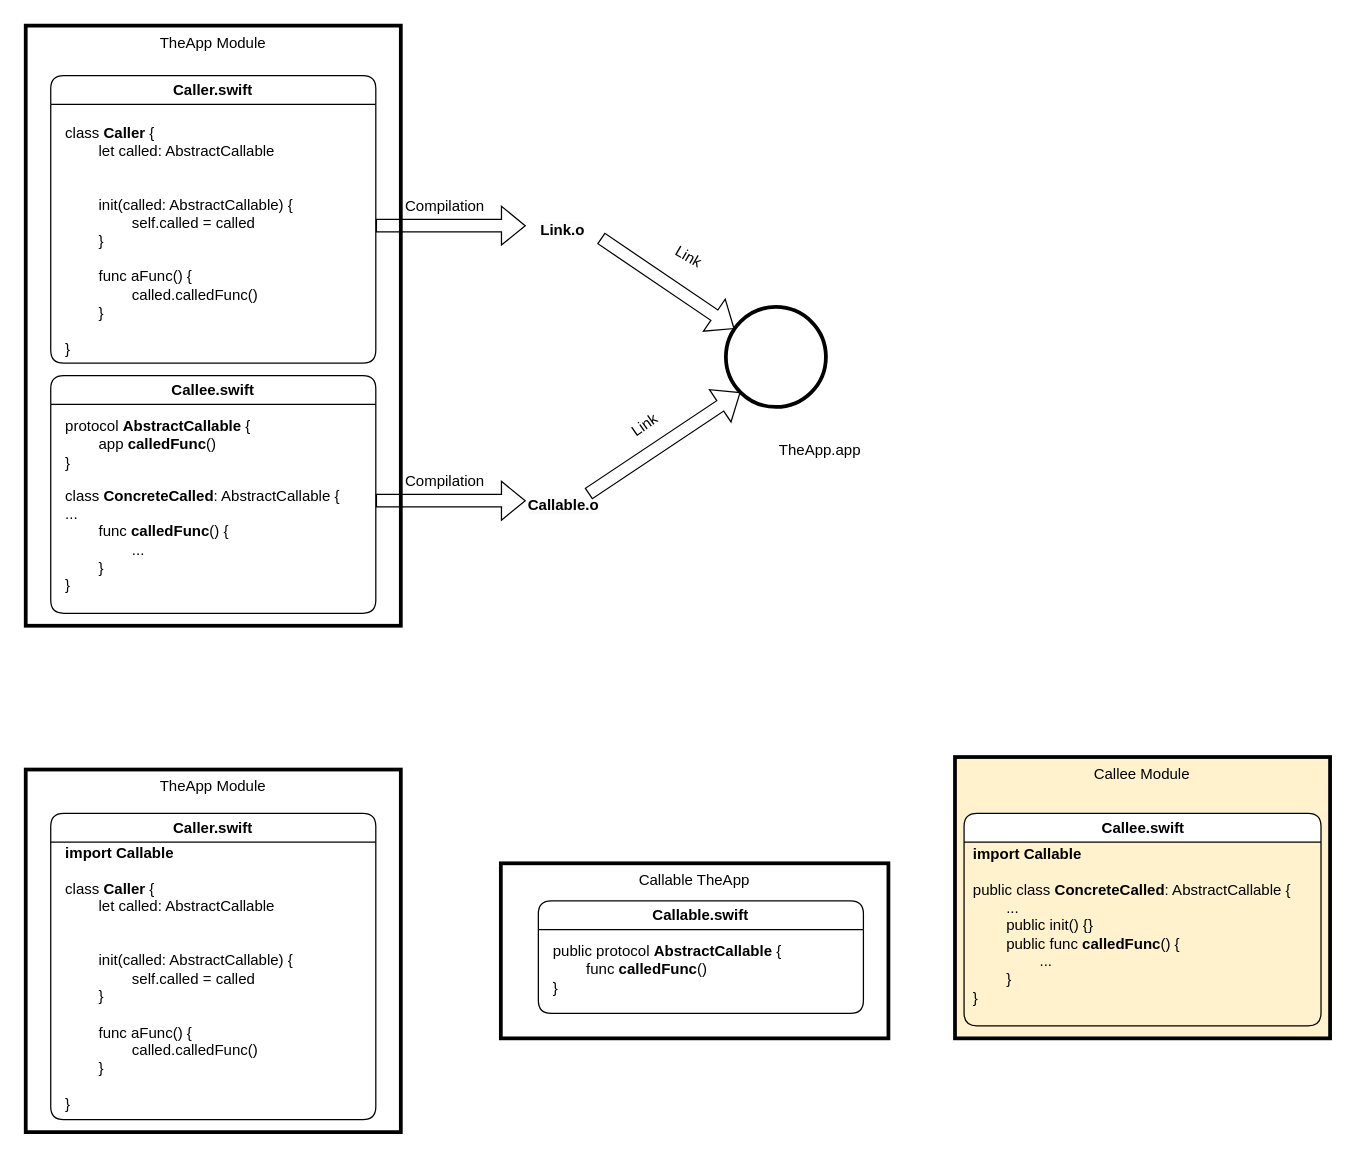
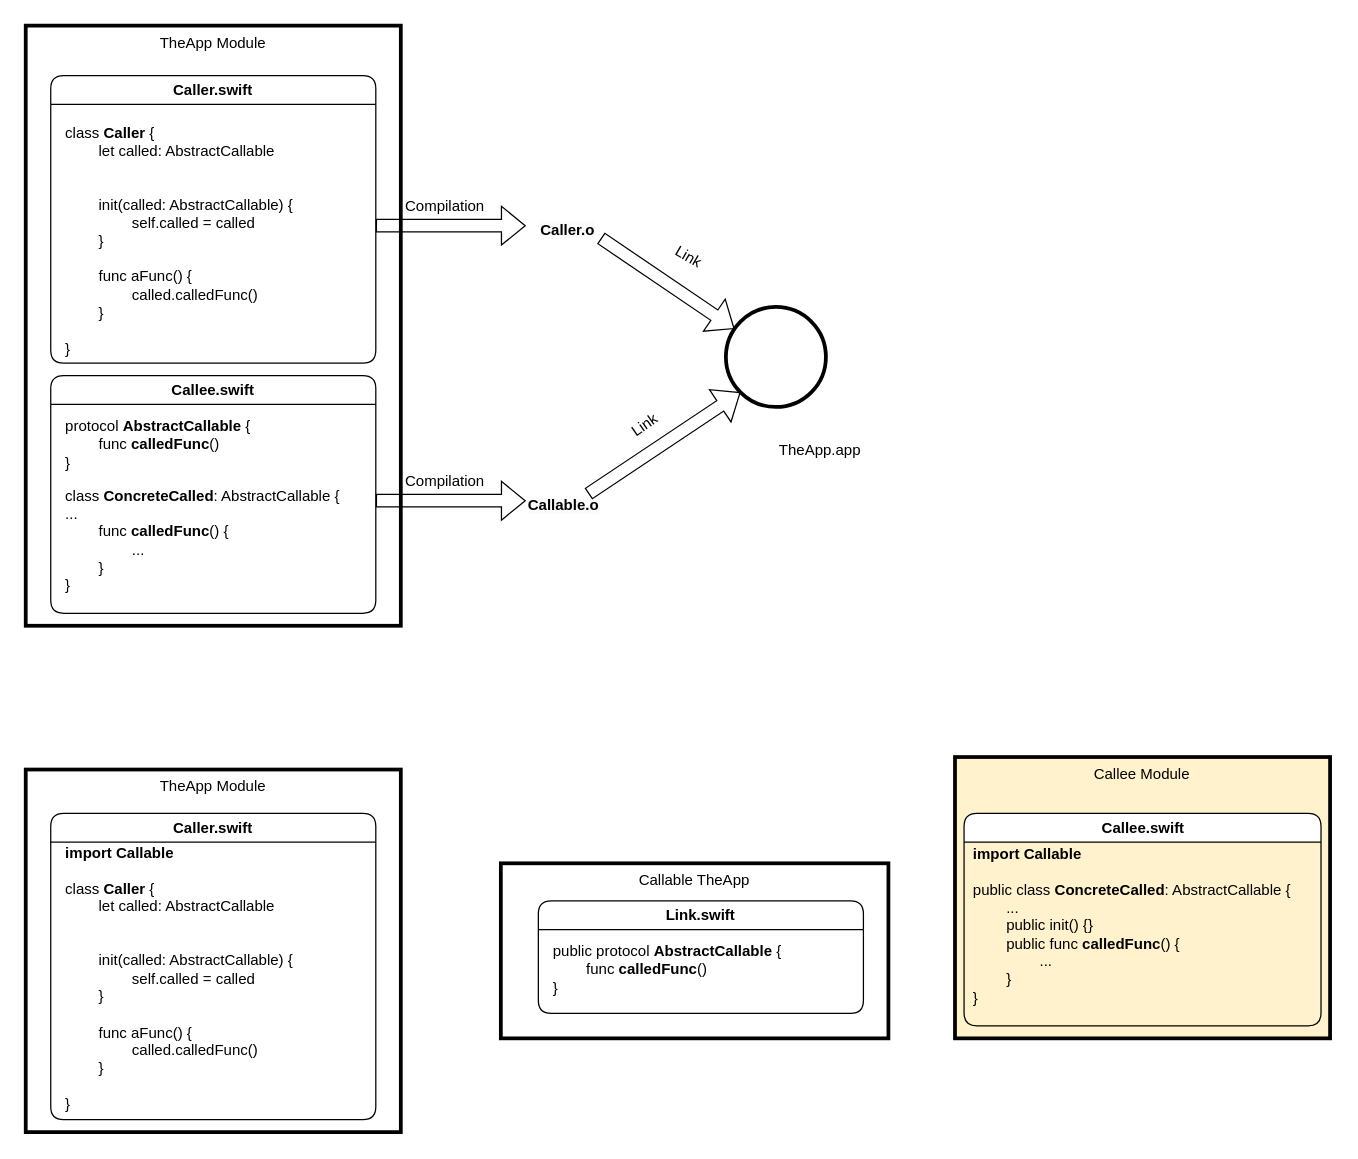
(562, 231) -> (568, 231)
(169, 444) -> (169, 444)
(701, 916) -> (701, 916)
